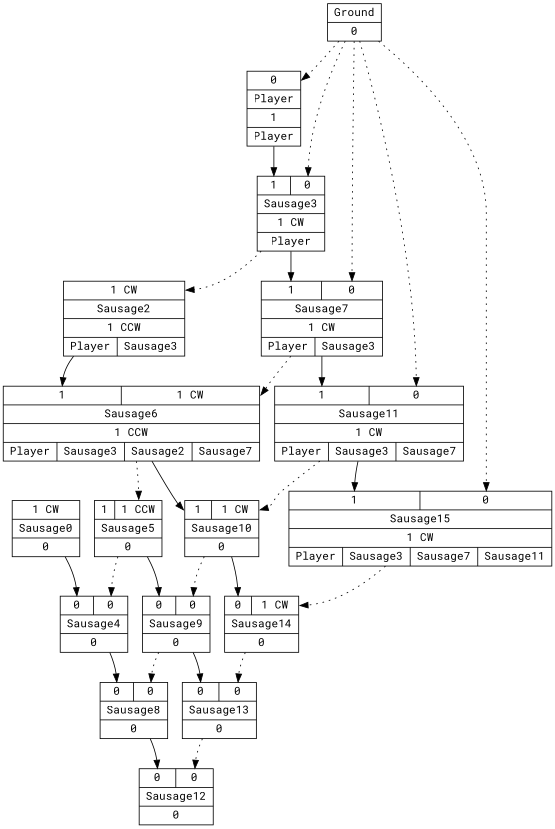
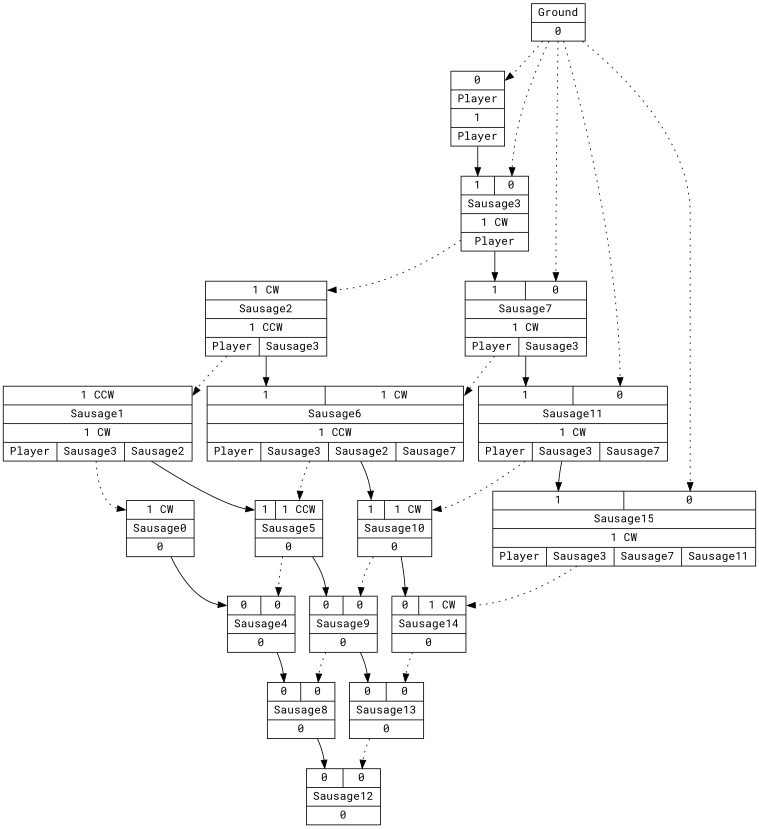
none -> (98, 424)
